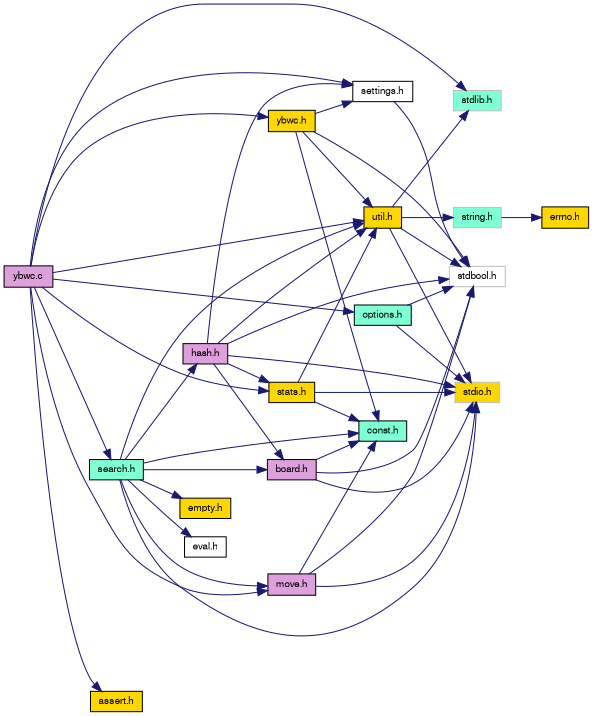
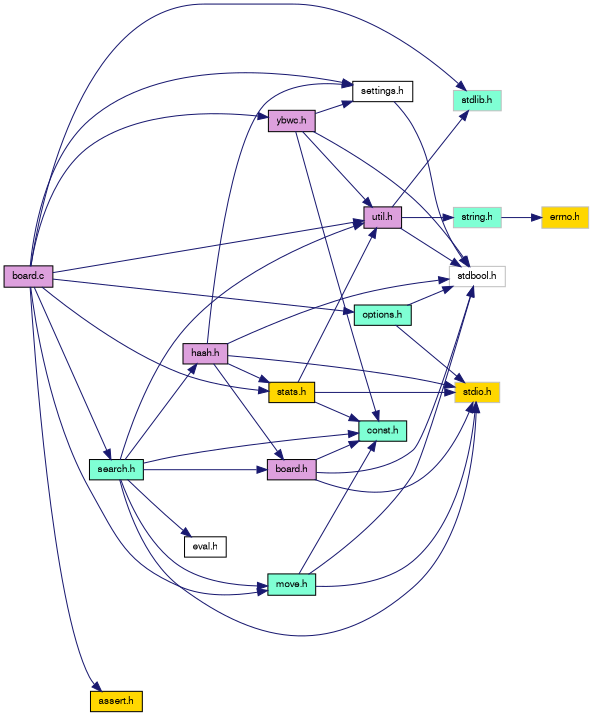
(292, 121) -> (292, 121)
(383, 218) -> (383, 218)
(565, 218) -> (565, 218)
(28, 277) -> (28, 277)
(286, 287) -> none
(430, 304) -> none
(205, 508) -> none
(292, 585) -> (292, 585)
